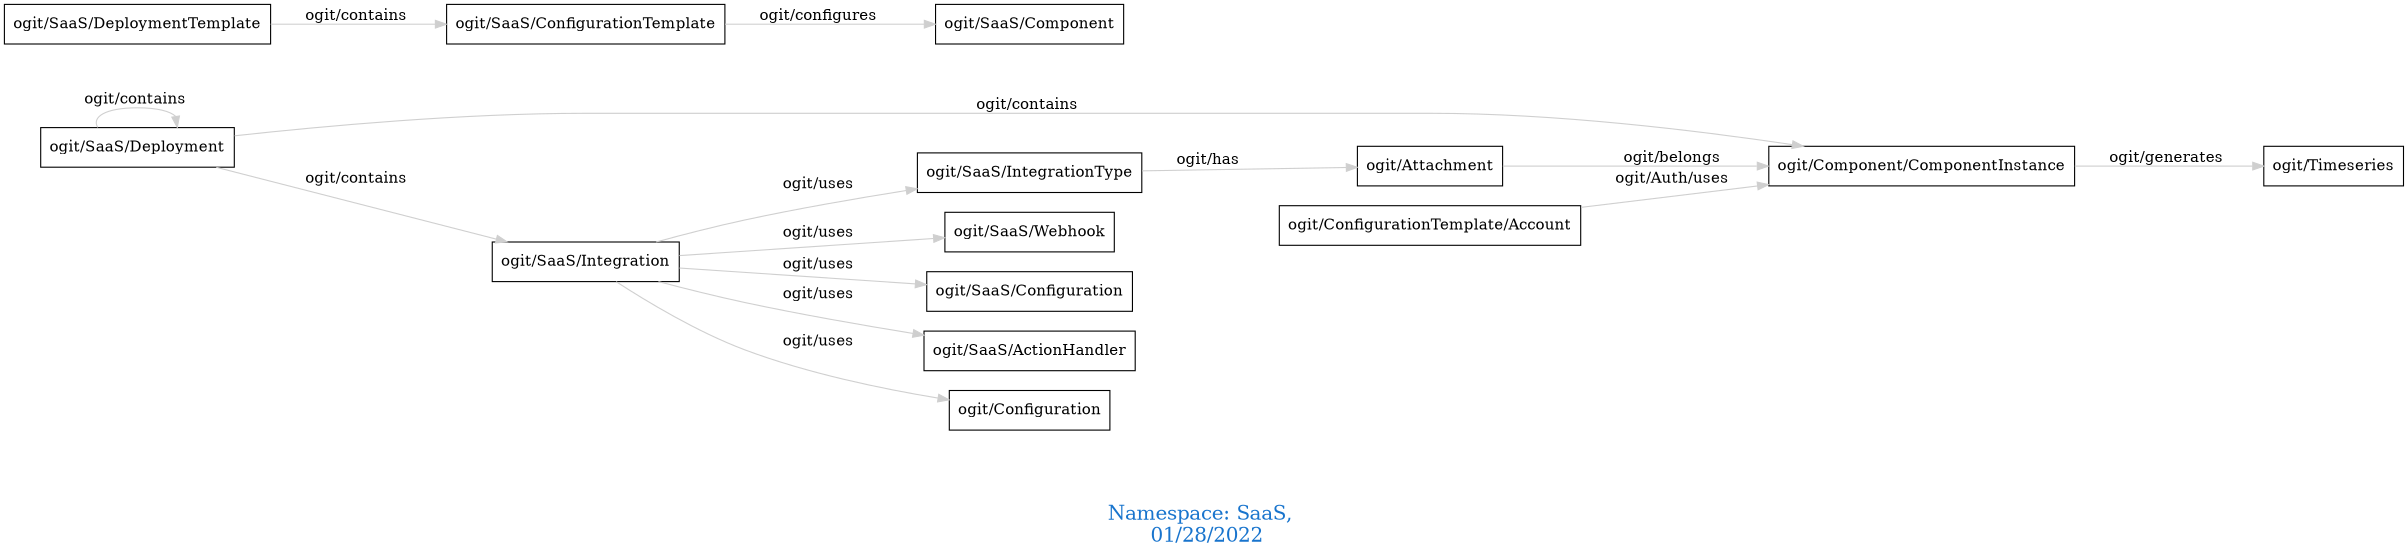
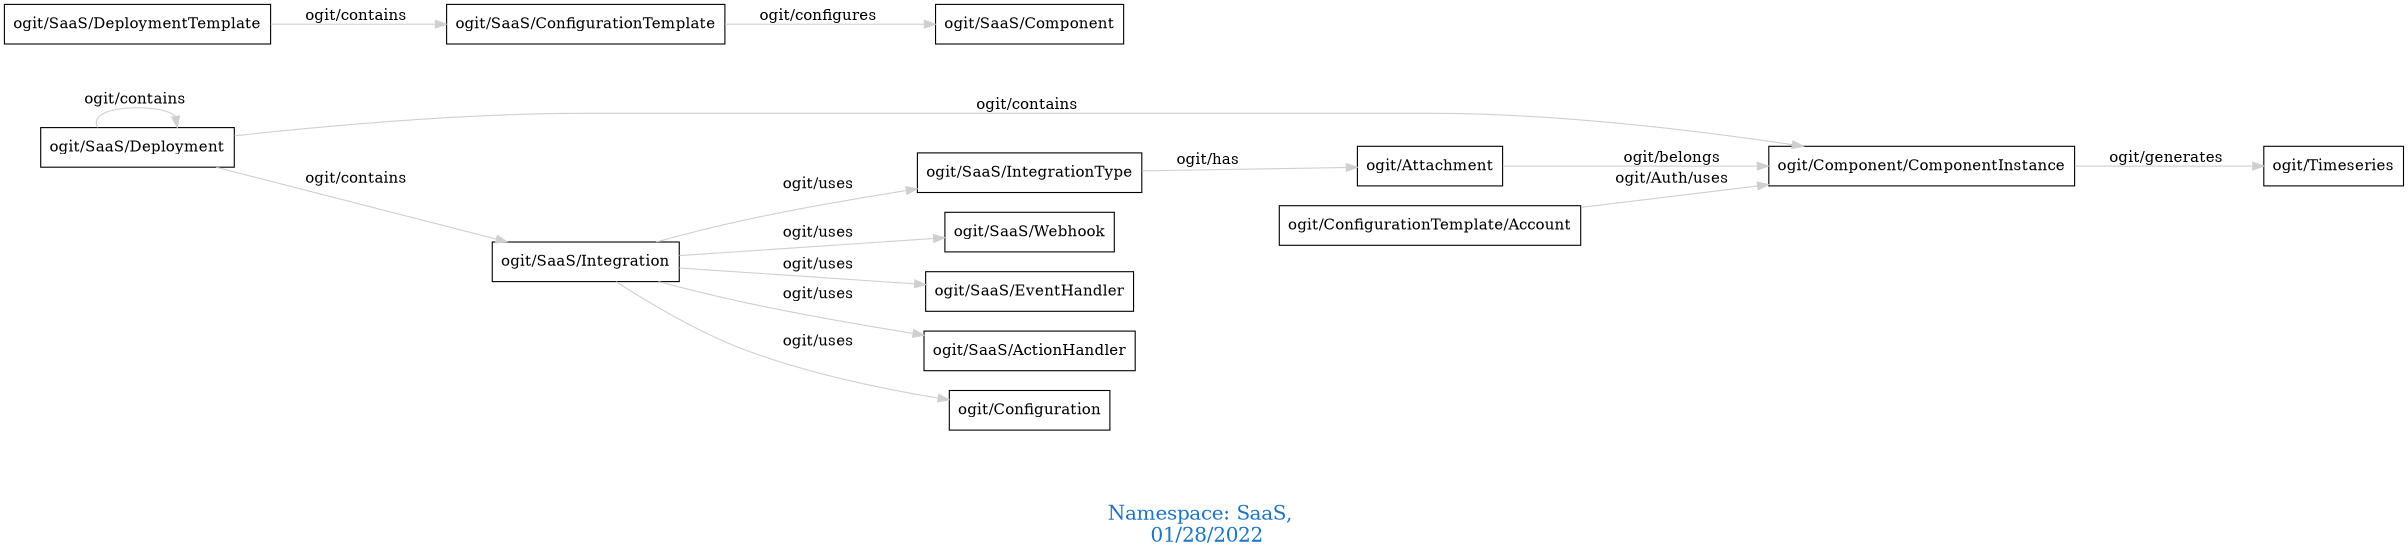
(1030, 292) -> (1030, 292)
